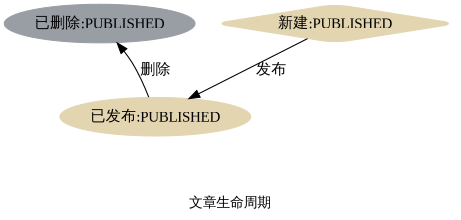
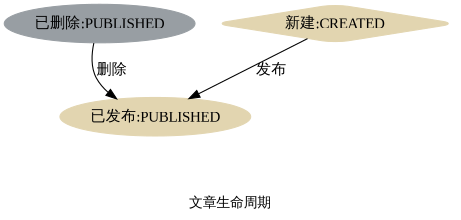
(335, 24) -> (335, 24)
(138, 73) -> (93, 70)
